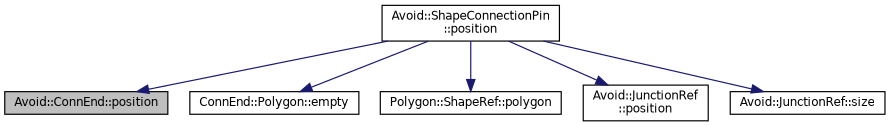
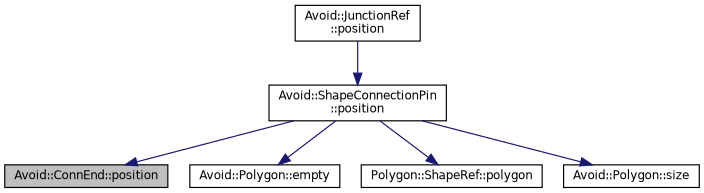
(553, 61) -> (358, 57)
(274, 103) -> (265, 176)
(808, 103) -> (631, 176)
